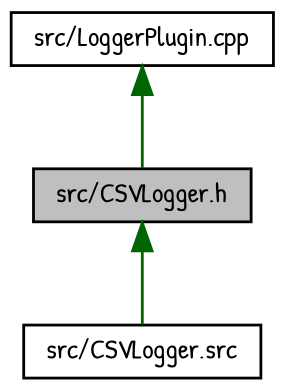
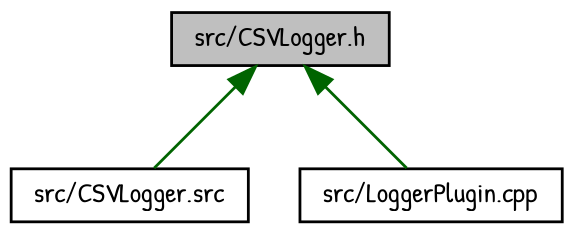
(142, 132) -> (366, 127)
